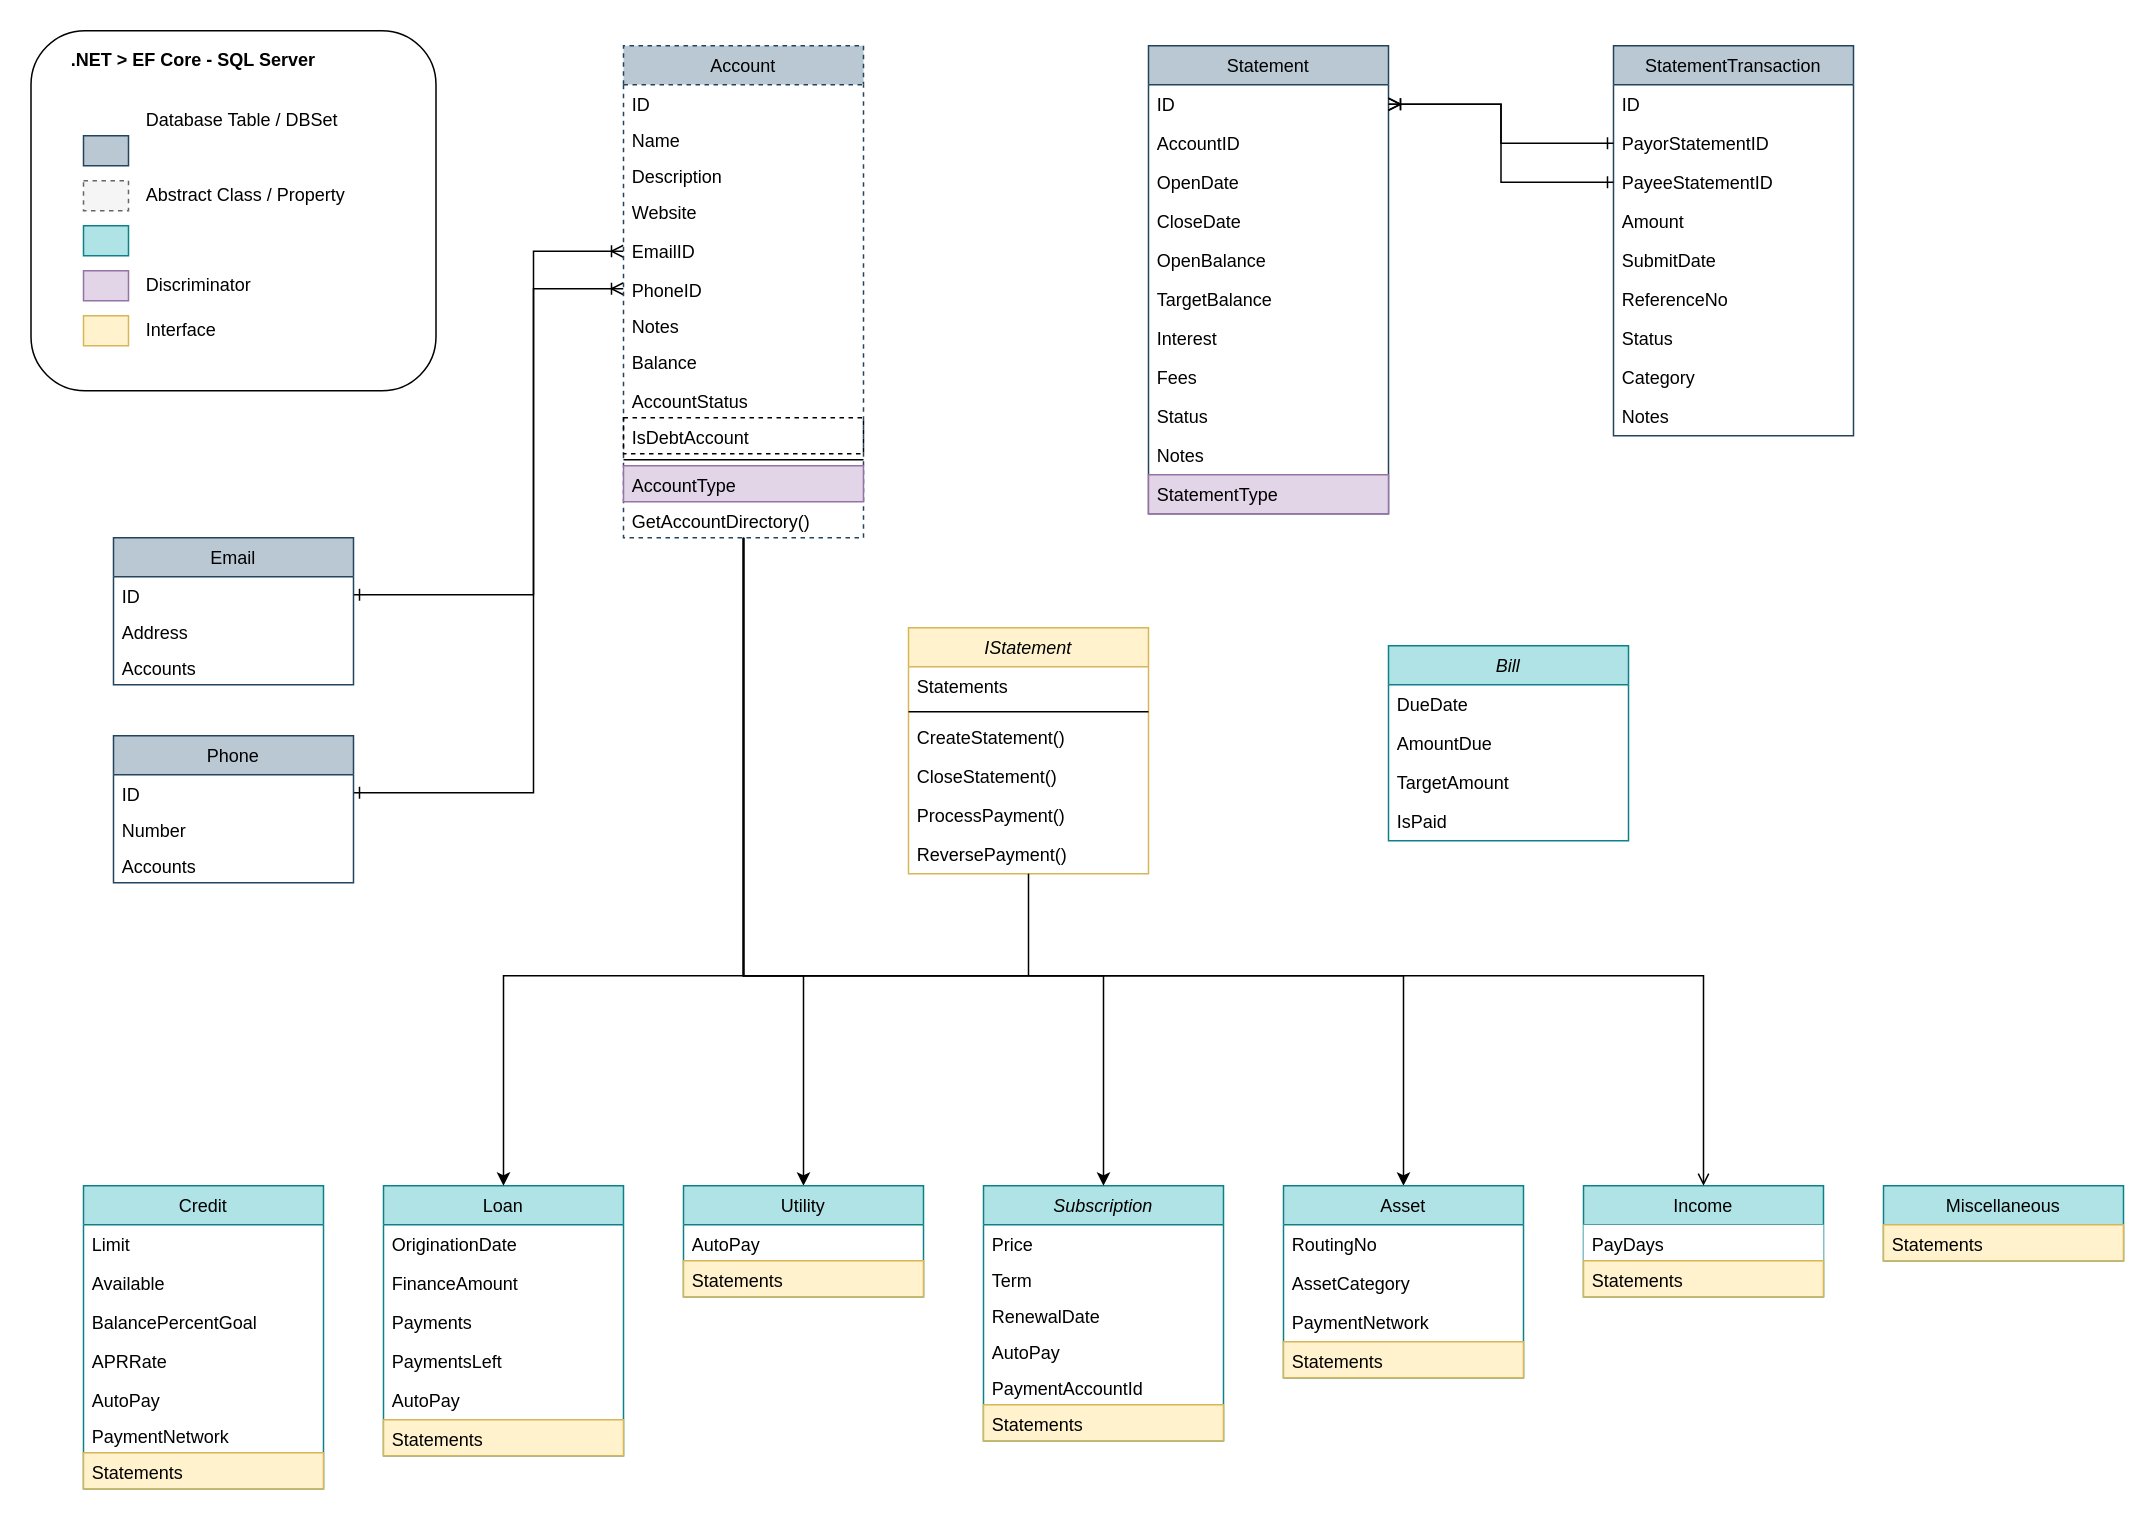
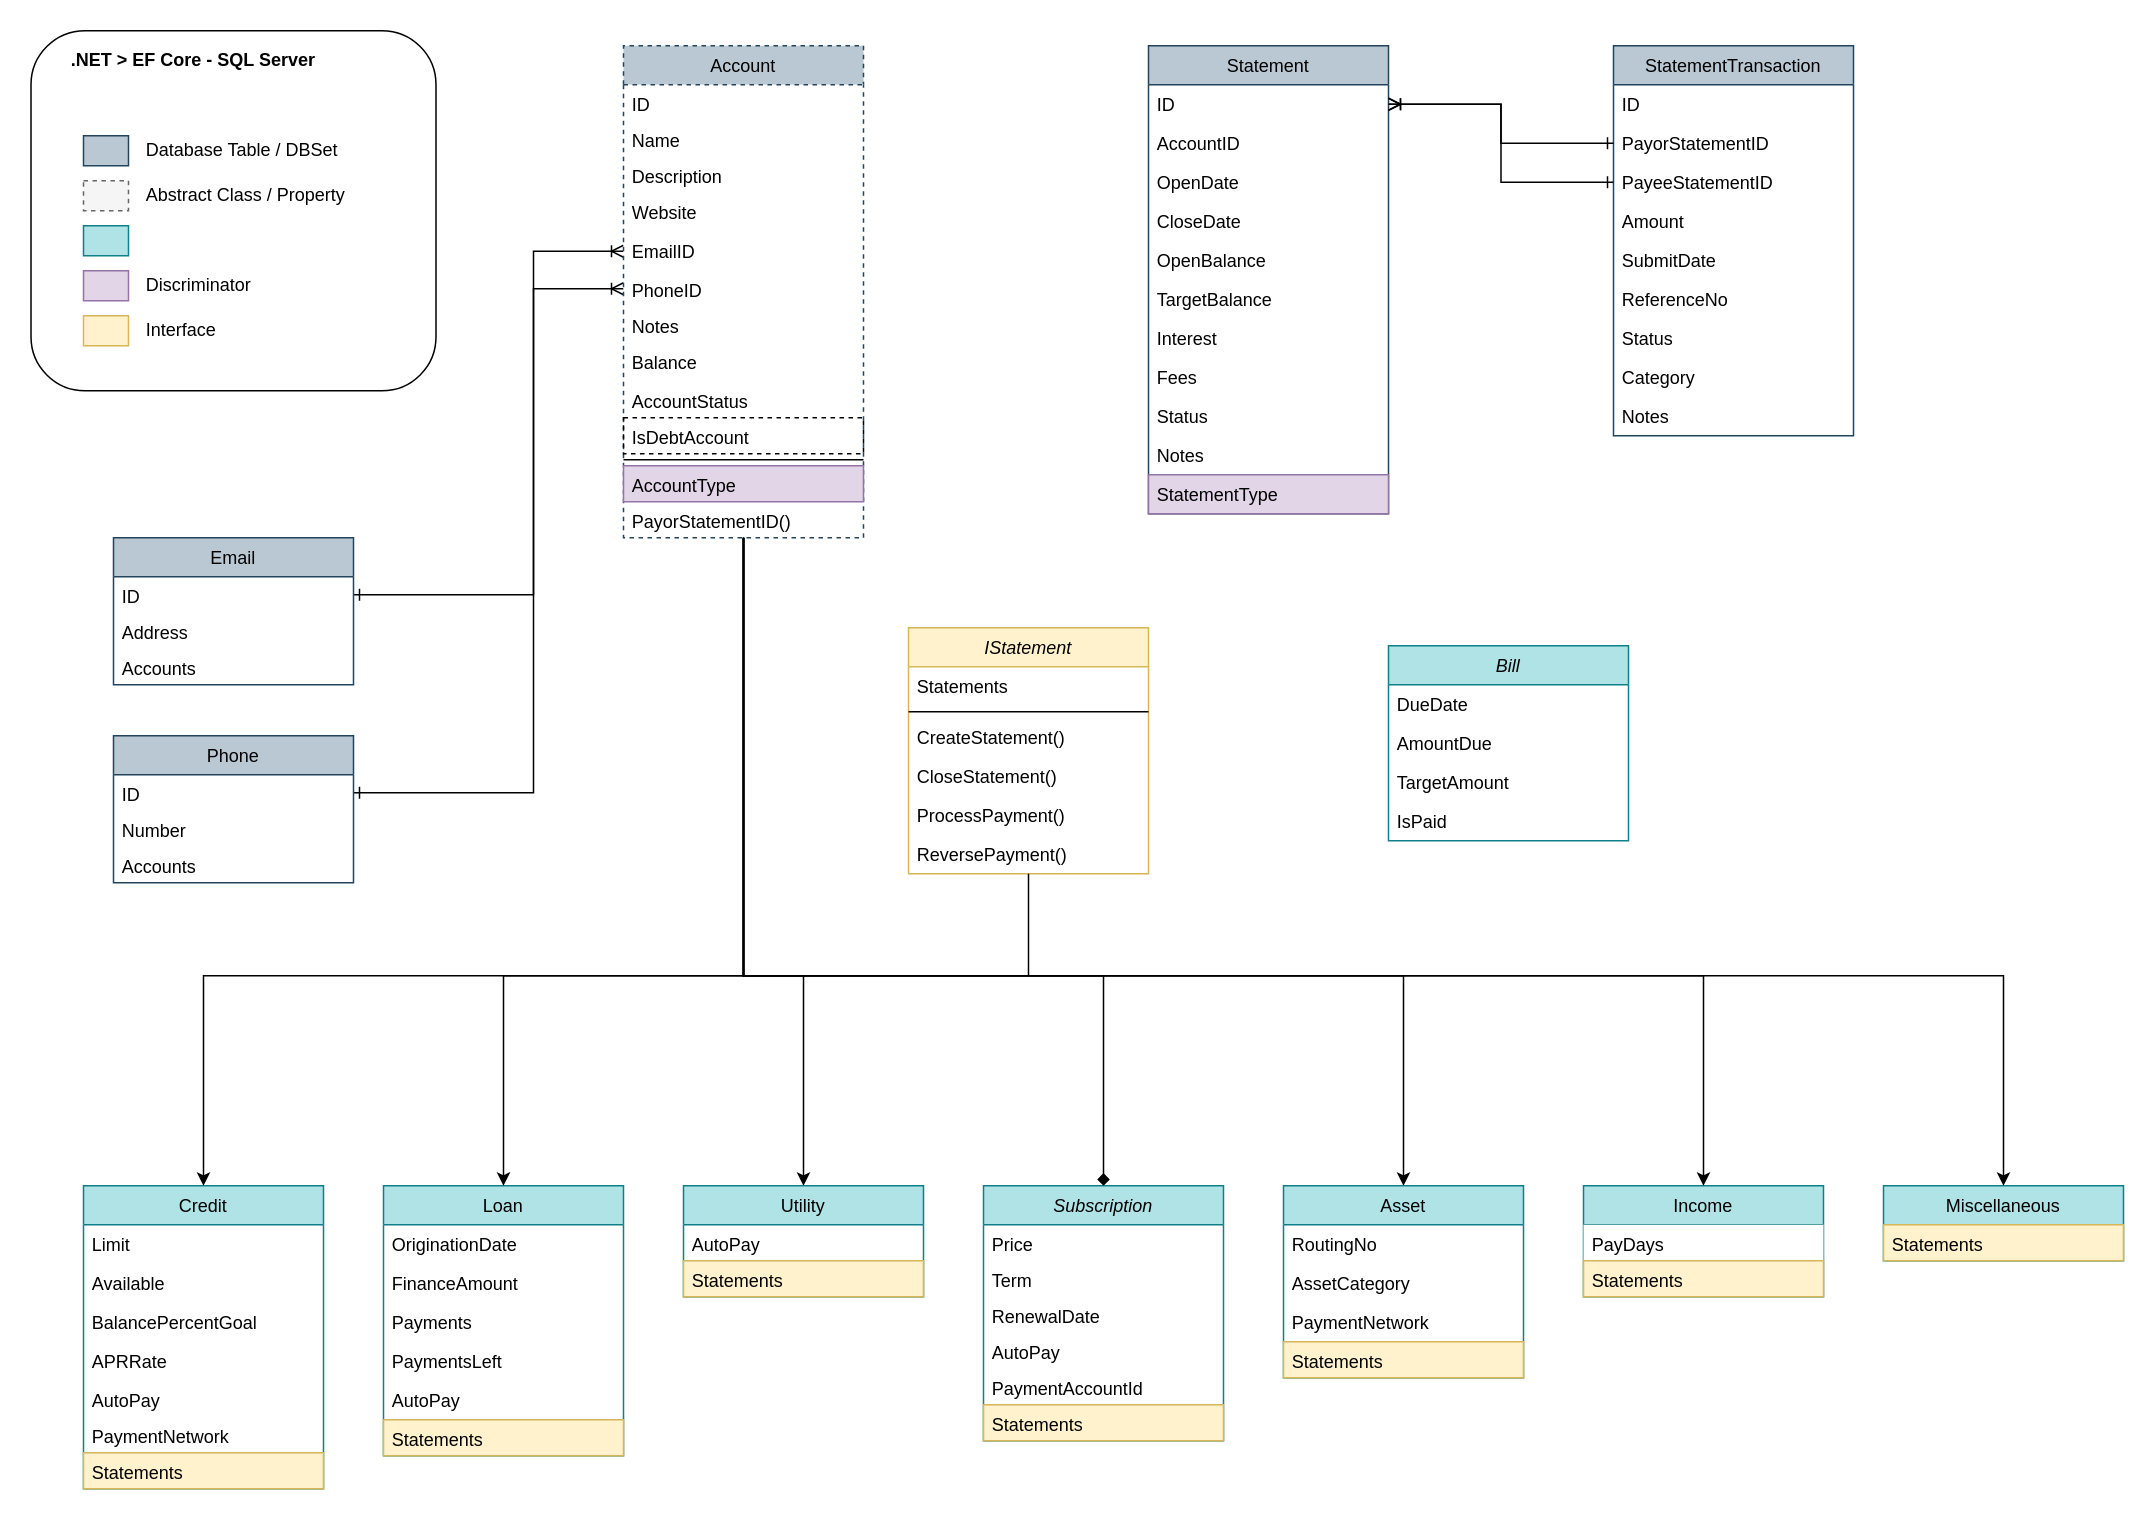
(286, 121) -> (286, 151)
(735, 522) -> (722, 522)
none -> (252, 976)
none -> (1954, 976)
(1103, 1174) -> (1103, 1173)
(1703, 1176) -> (1703, 1174)
